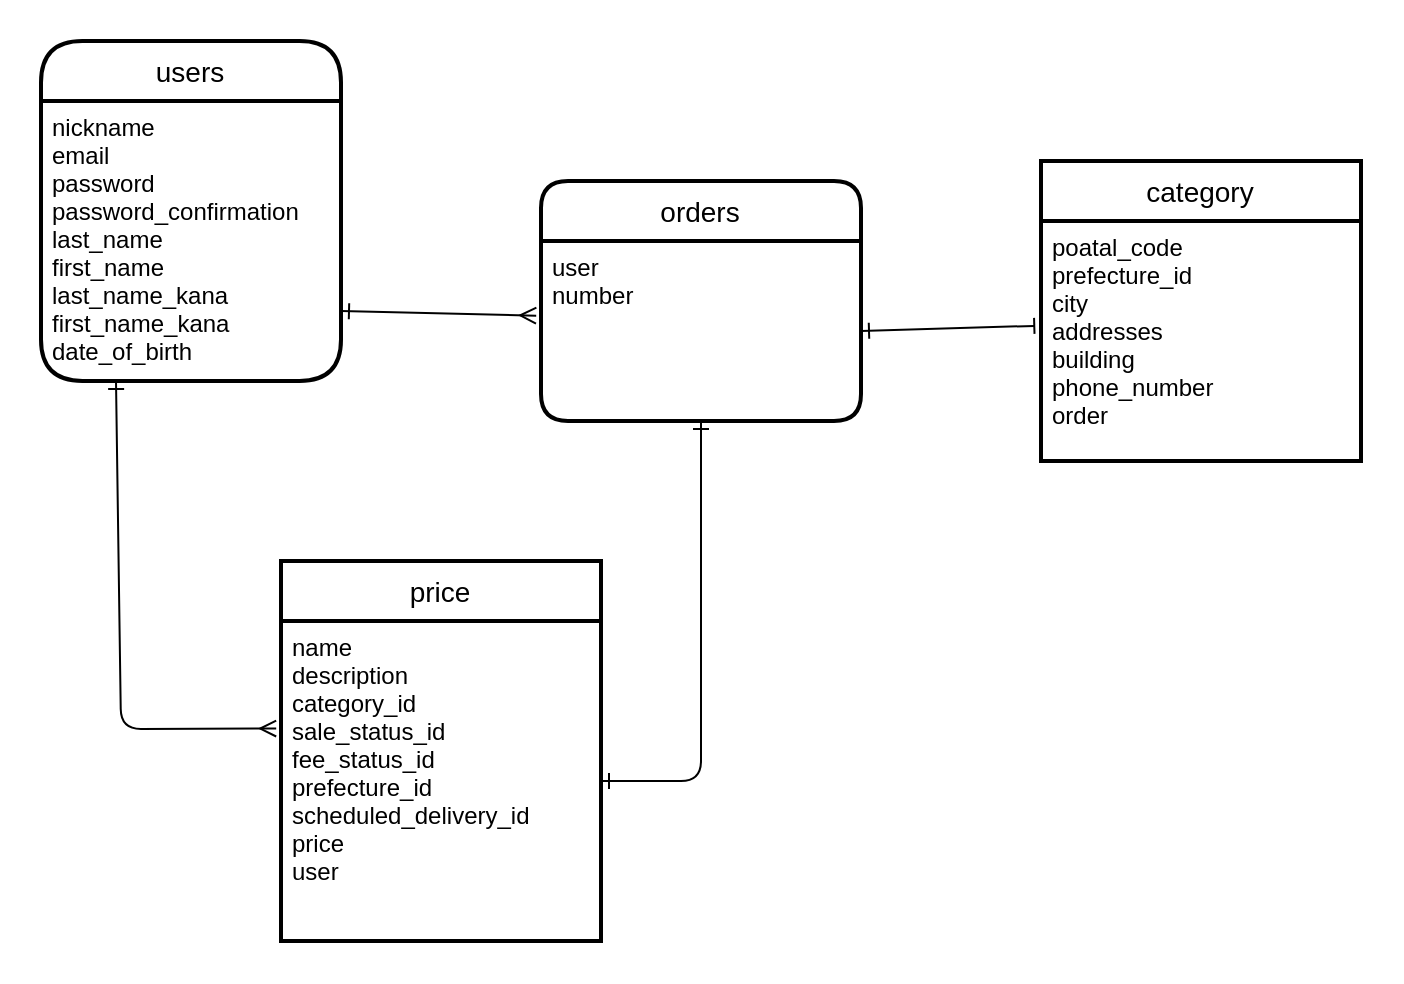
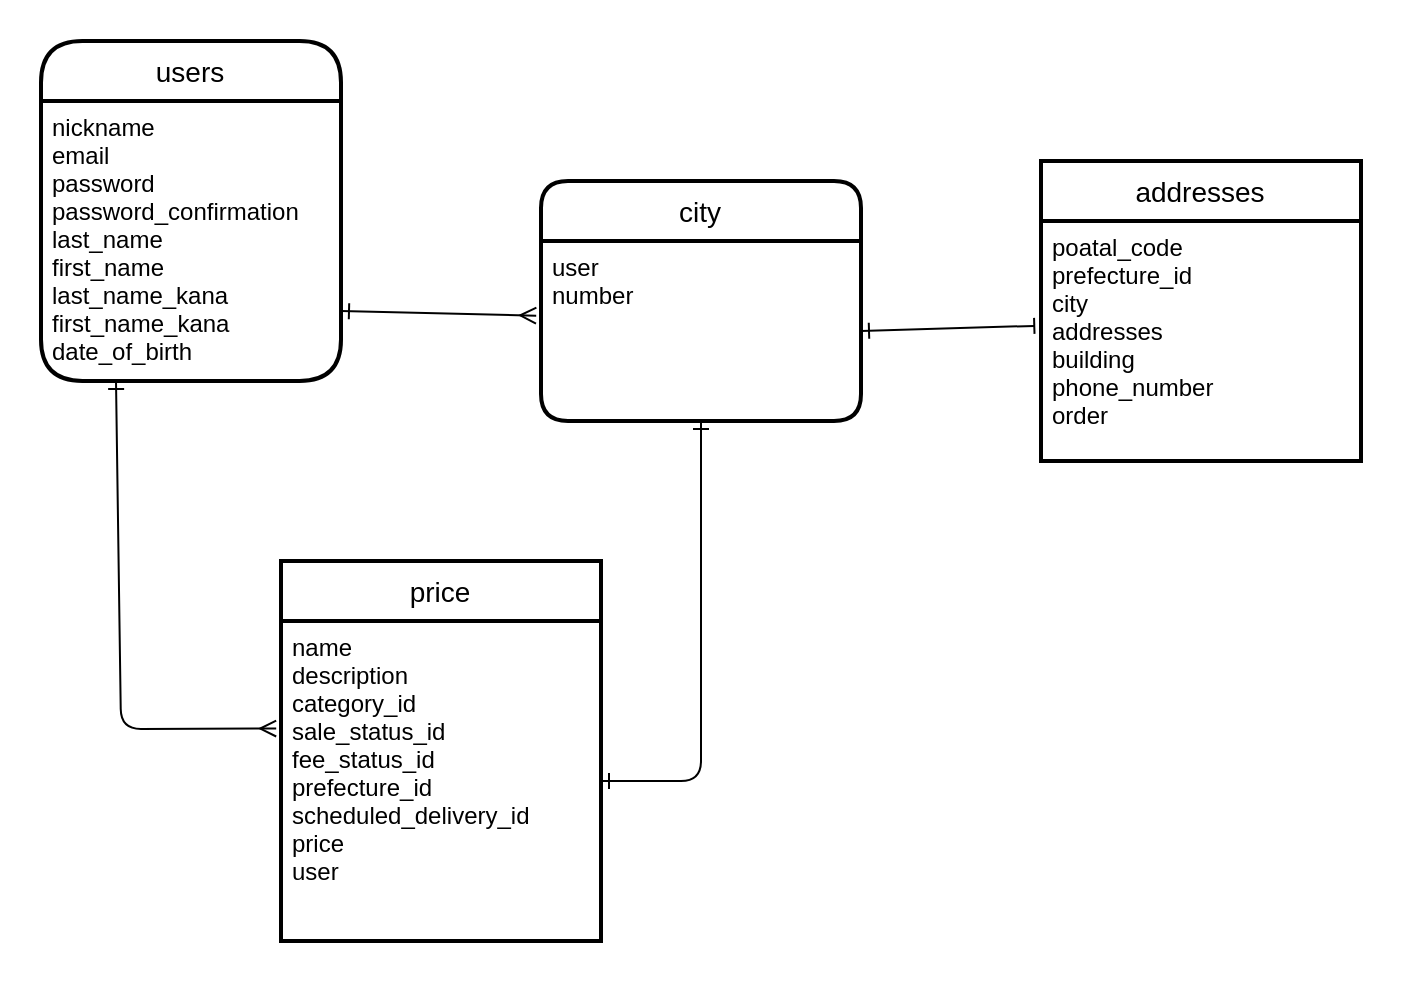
(1200, 193) -> (1200, 193)
(700, 213) -> (700, 213)
